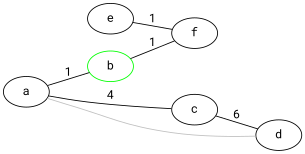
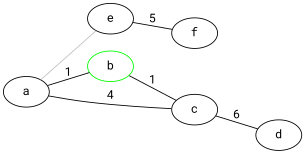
(153, 19) -> (153, 19)
(152, 50) -> (153, 88)
(150, 129) -> (68, 55)
